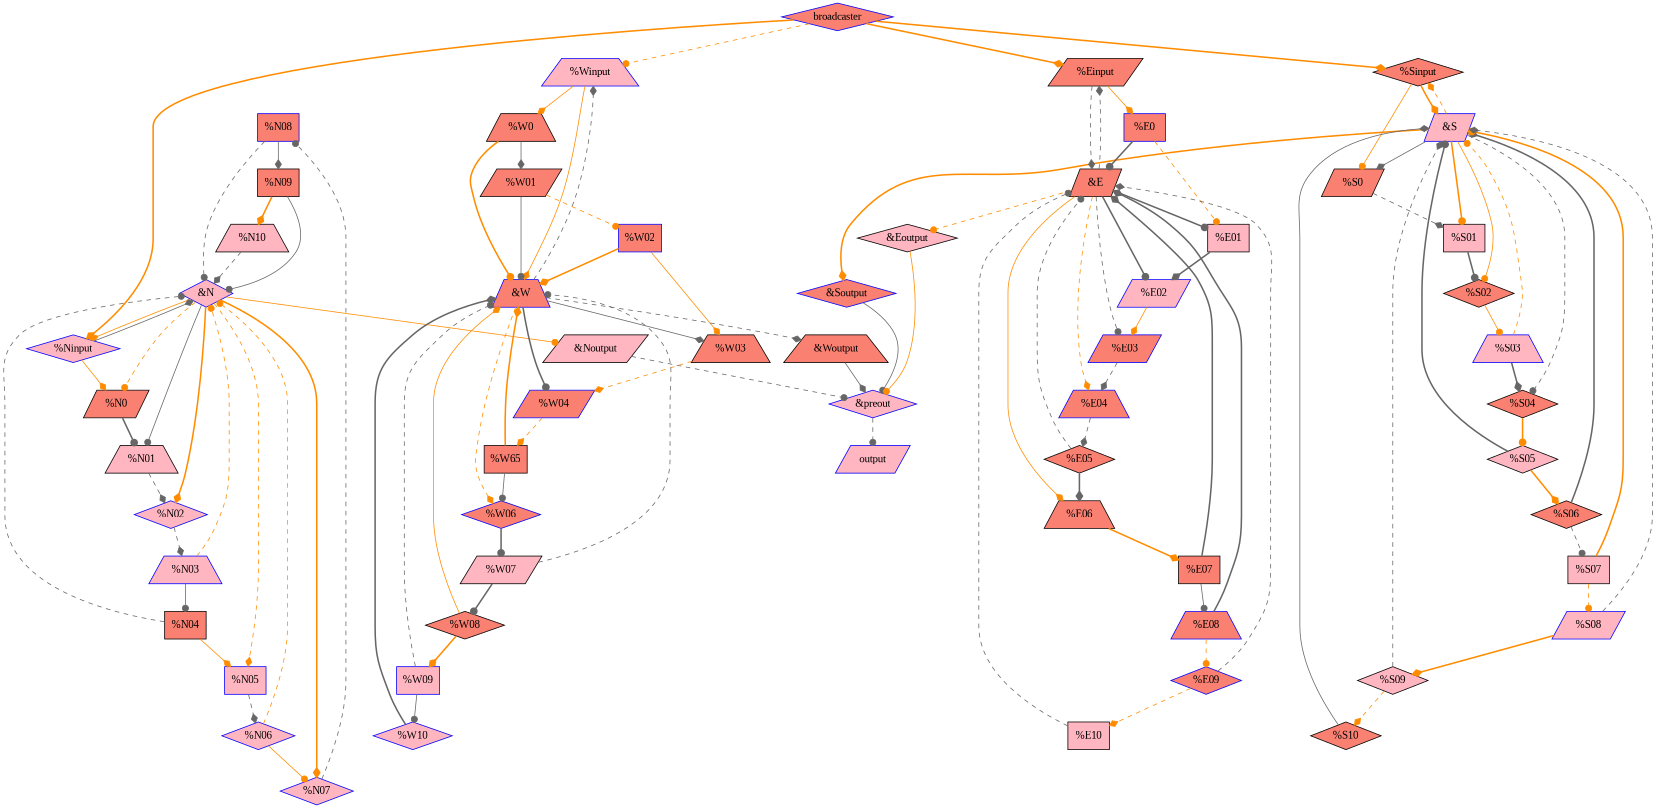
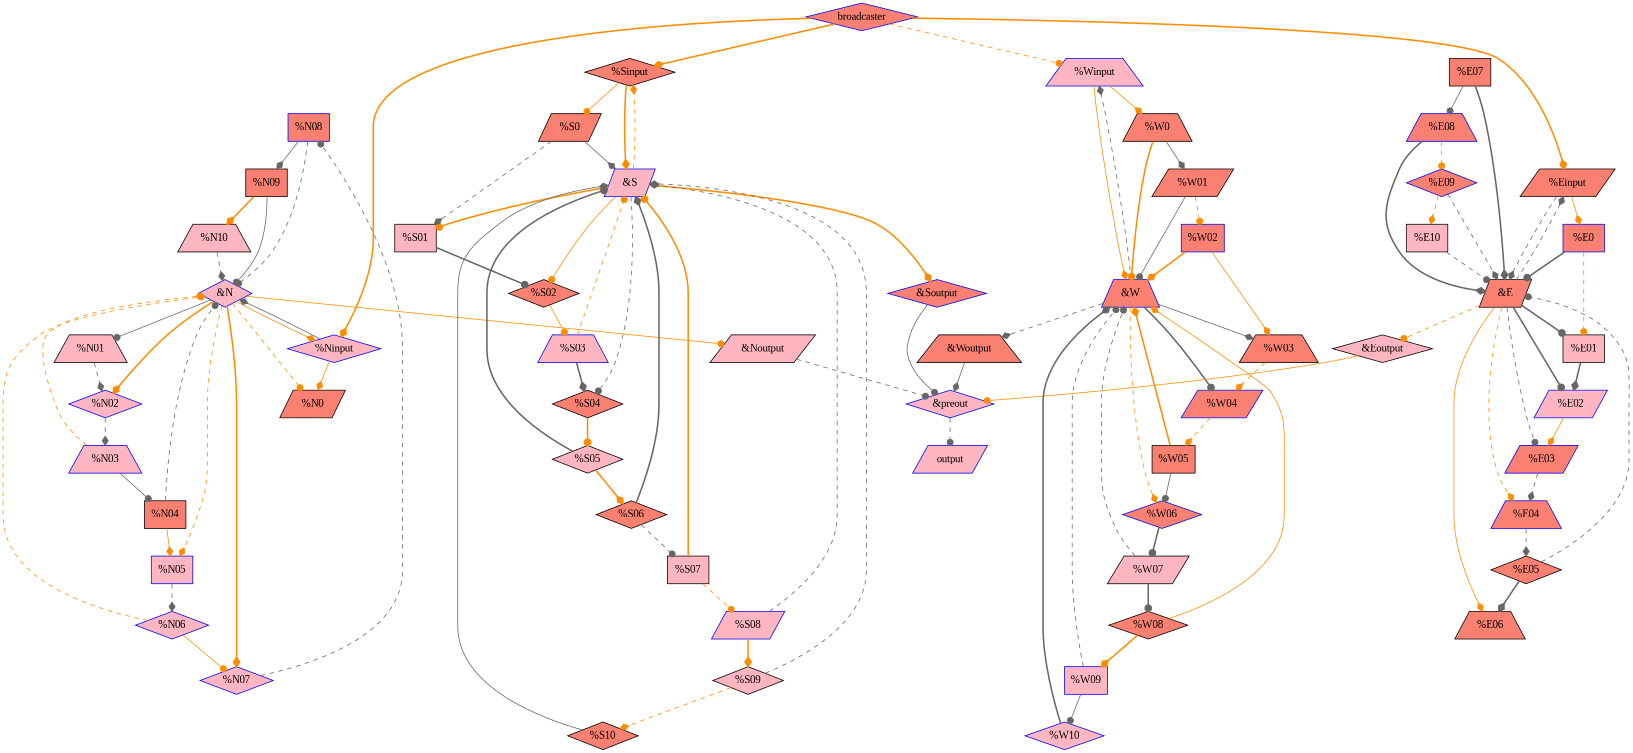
(1405, 153) -> (596, 152)
(128, 429) -> none
(506, 459) -> (1174, 459)
(1139, 542) -> none
